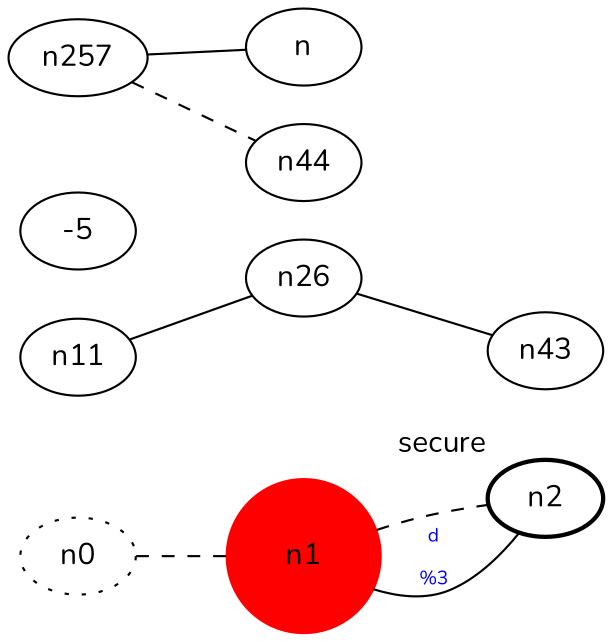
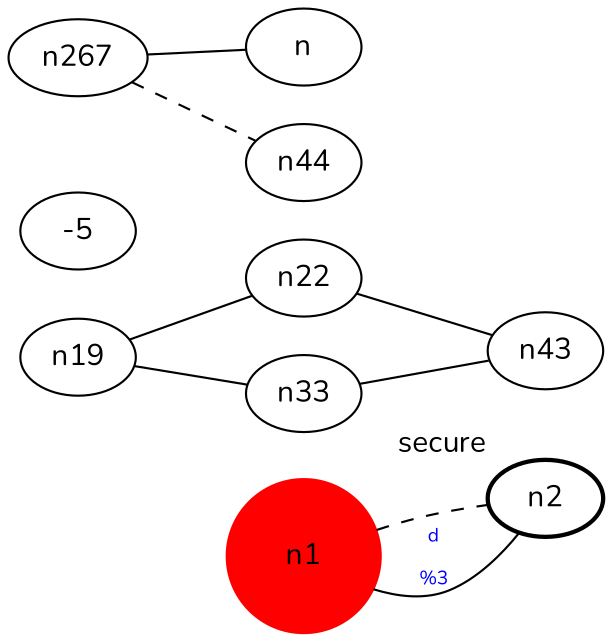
(78, 58) -> (78, 58)
(304, 278) -> (304, 278)
(78, 357) -> (78, 357)
none -> (304, 394)
(78, 556) -> none
